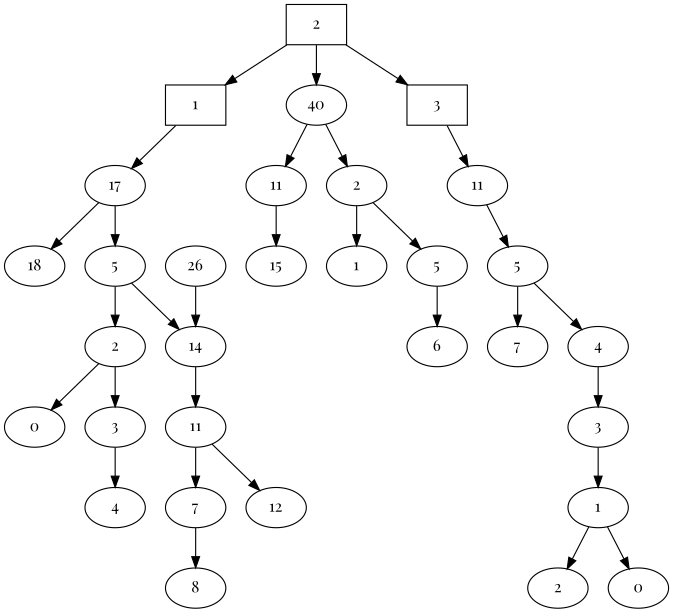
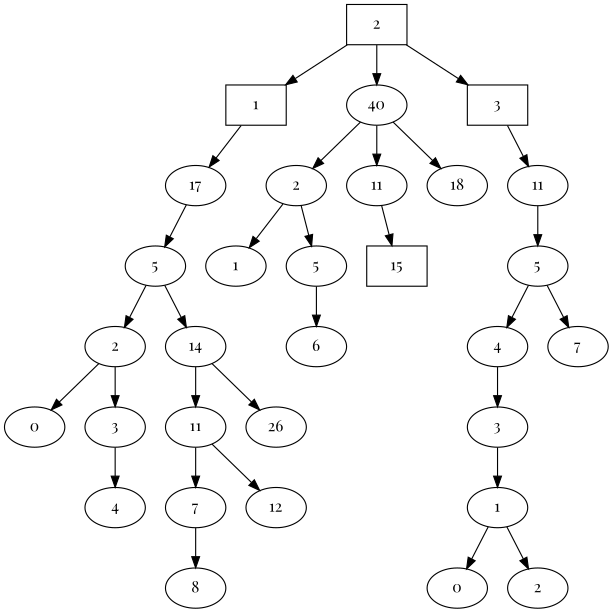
(79, 222) -> (413, 141)
(276, 266) -> (397, 266)
(196, 301) -> (232, 383)
